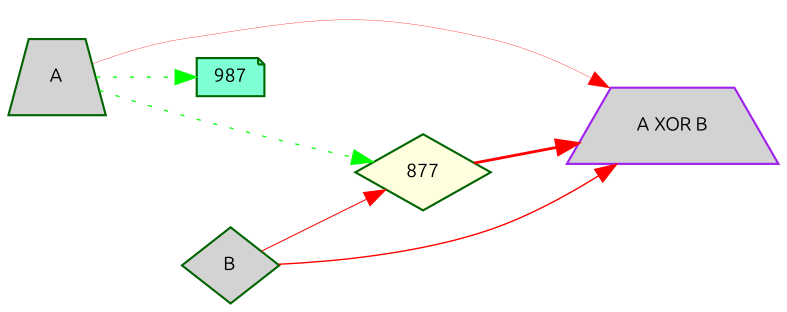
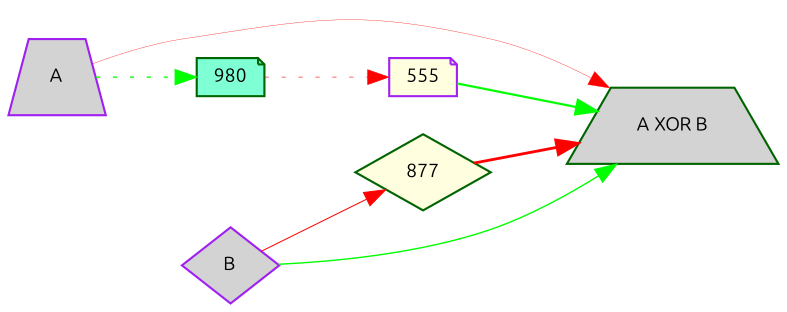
(57, 77) -> (57, 77)
(231, 77) -> (231, 77)
none -> (423, 77)
(673, 126) -> (673, 126)
(225, 127) -> none
(445, 242) -> (445, 242)
(231, 265) -> (231, 265)
